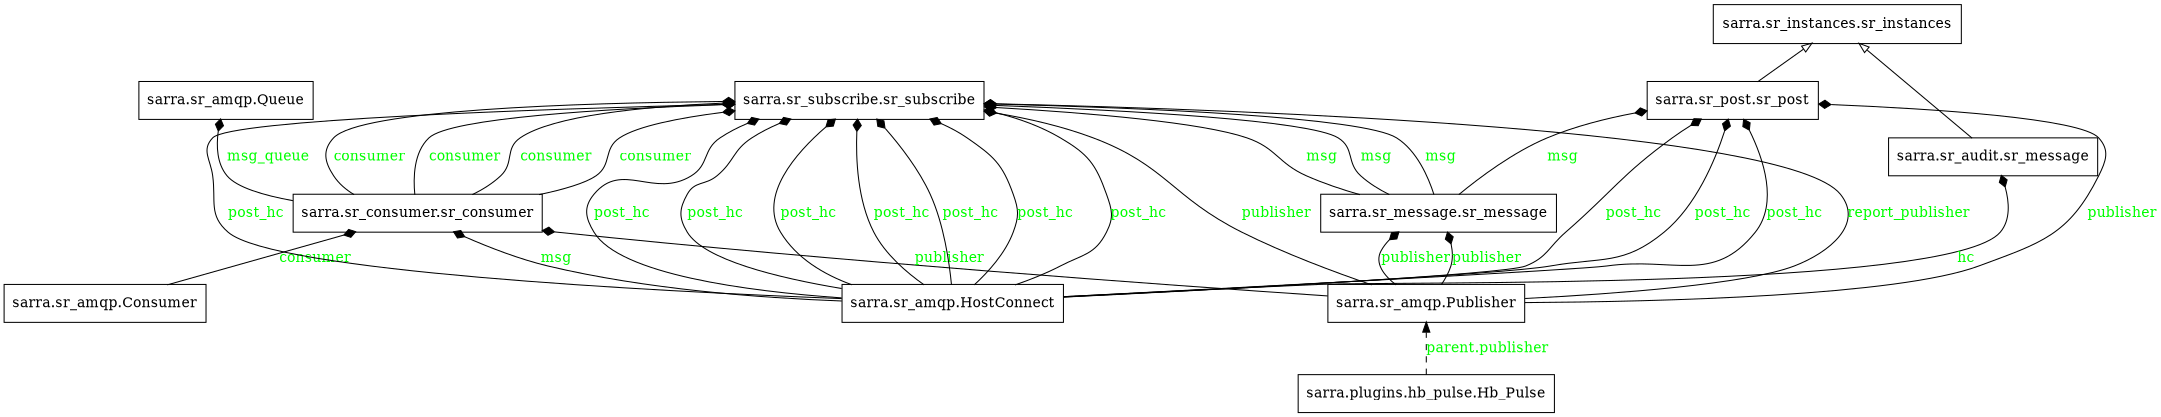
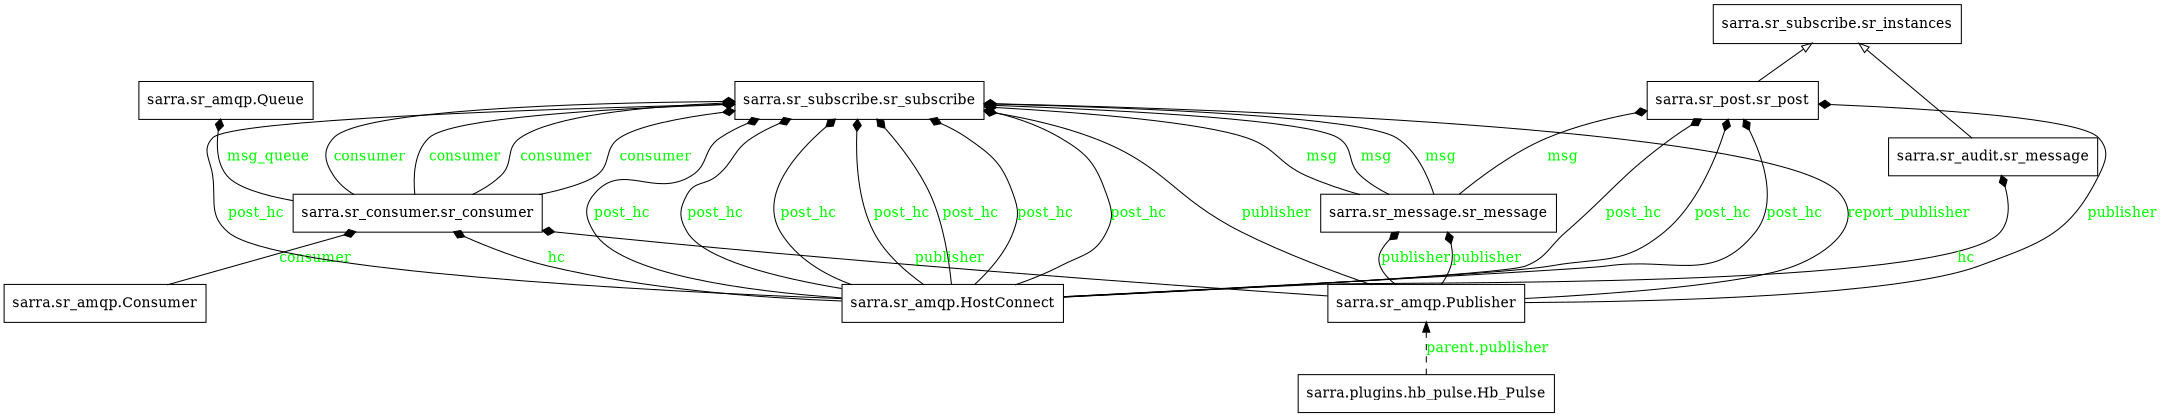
(1837, 24) -> (1837, 24)
(557, 258) -> (557, 258)
